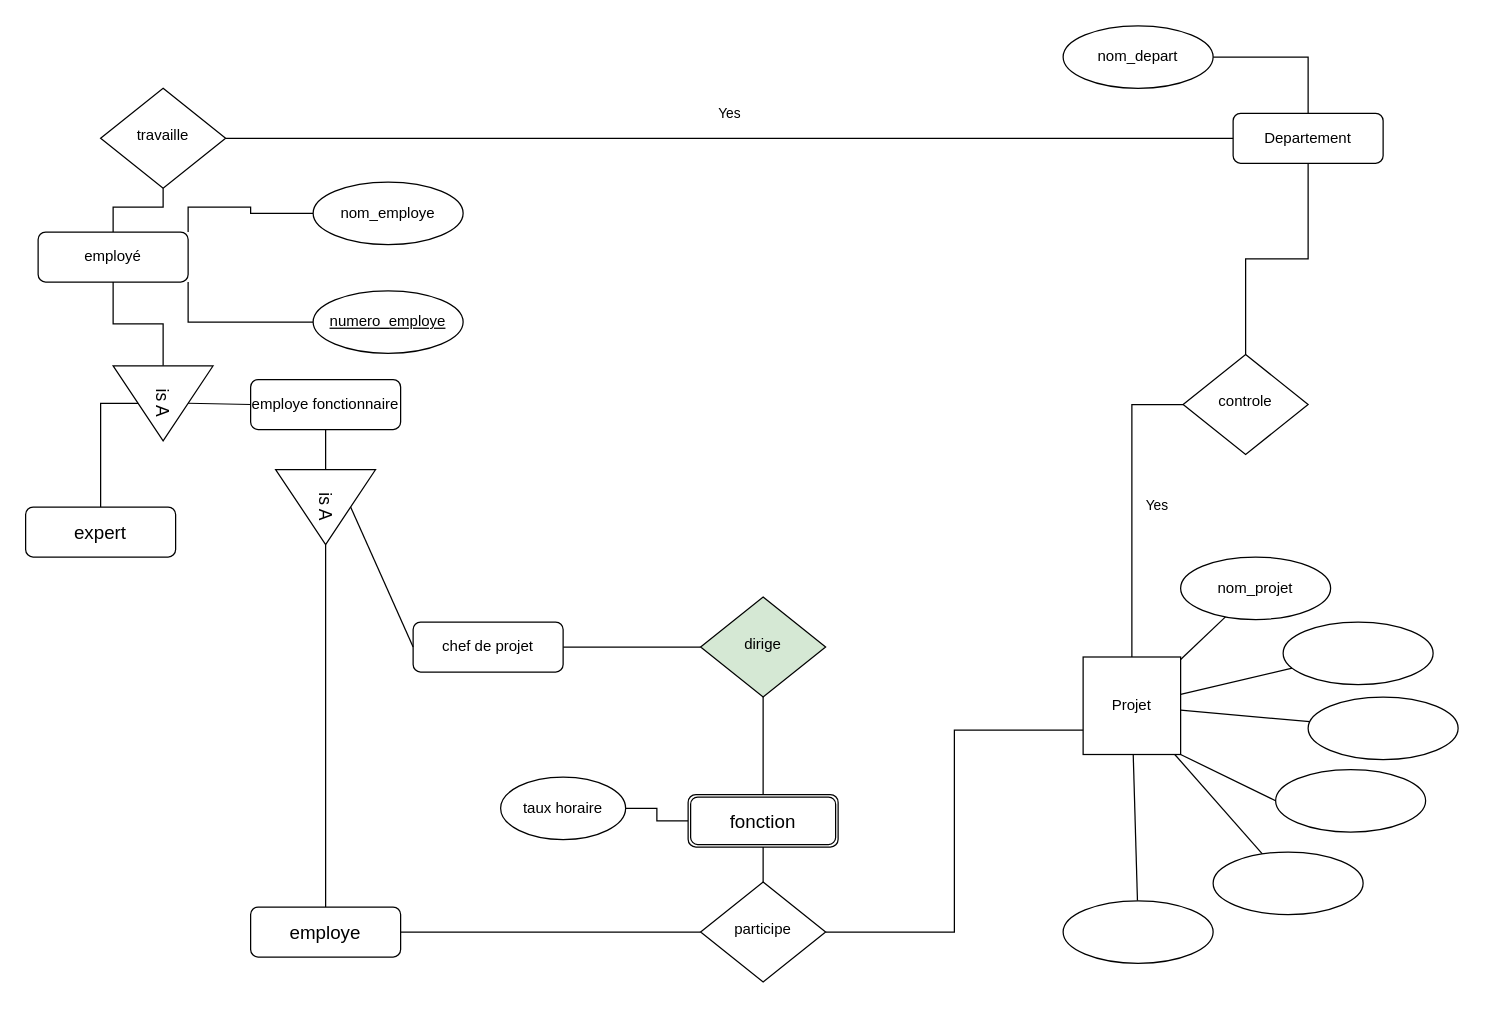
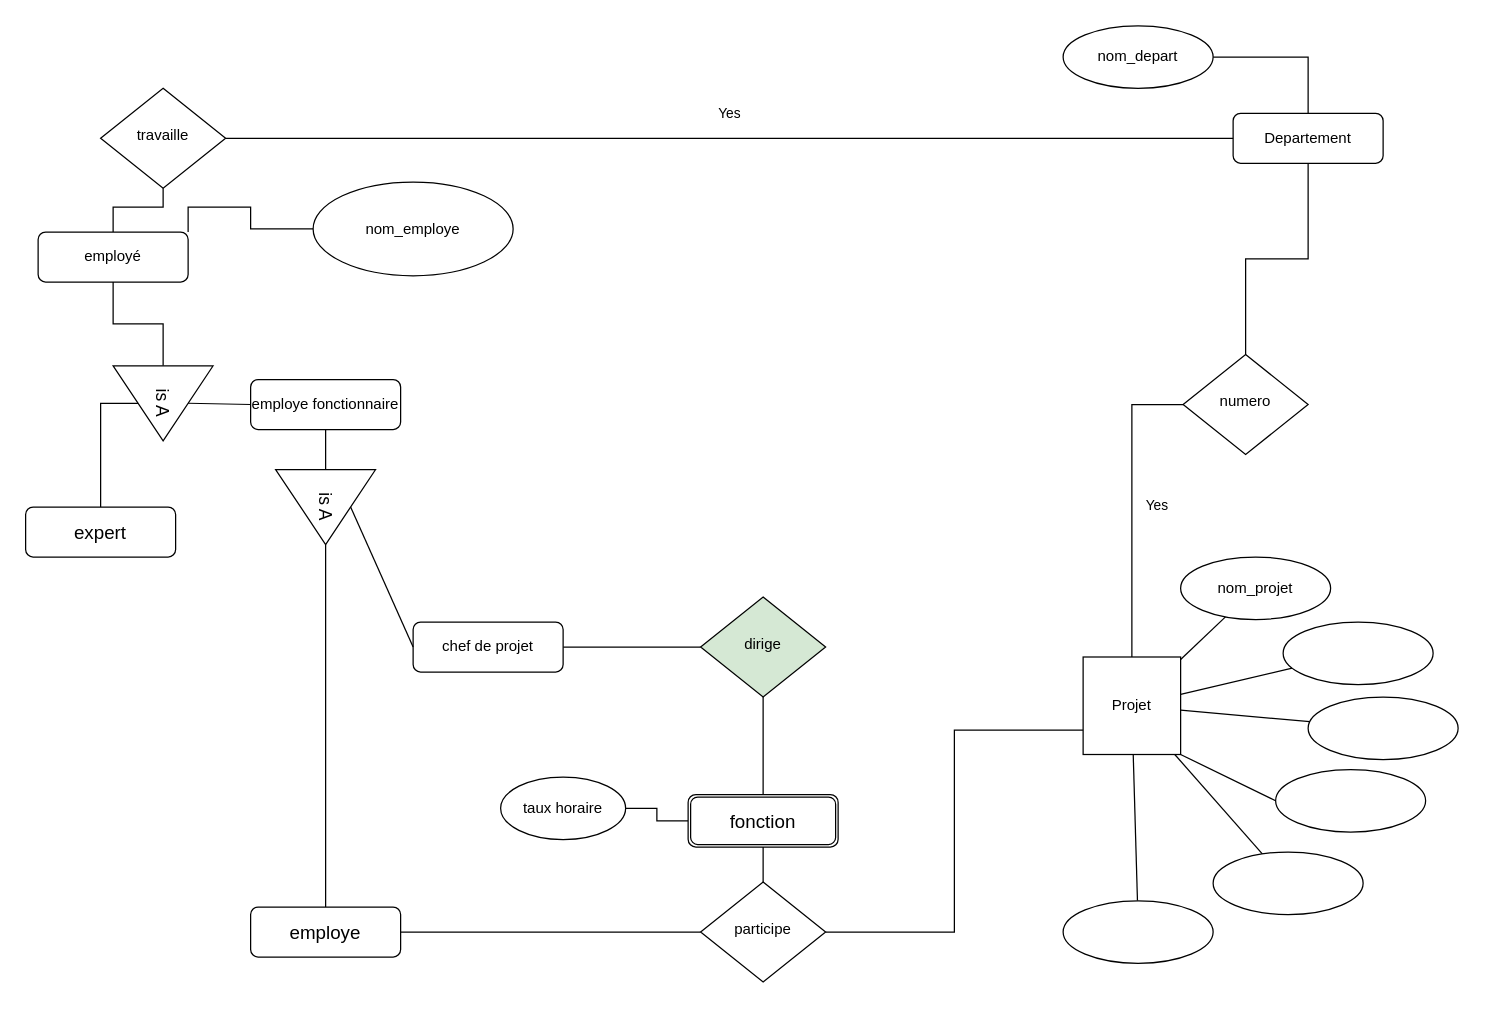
(388, 213) -> (413, 229)
(231, 322) -> none
(388, 322) -> none
(1246, 402) -> (1246, 402)
